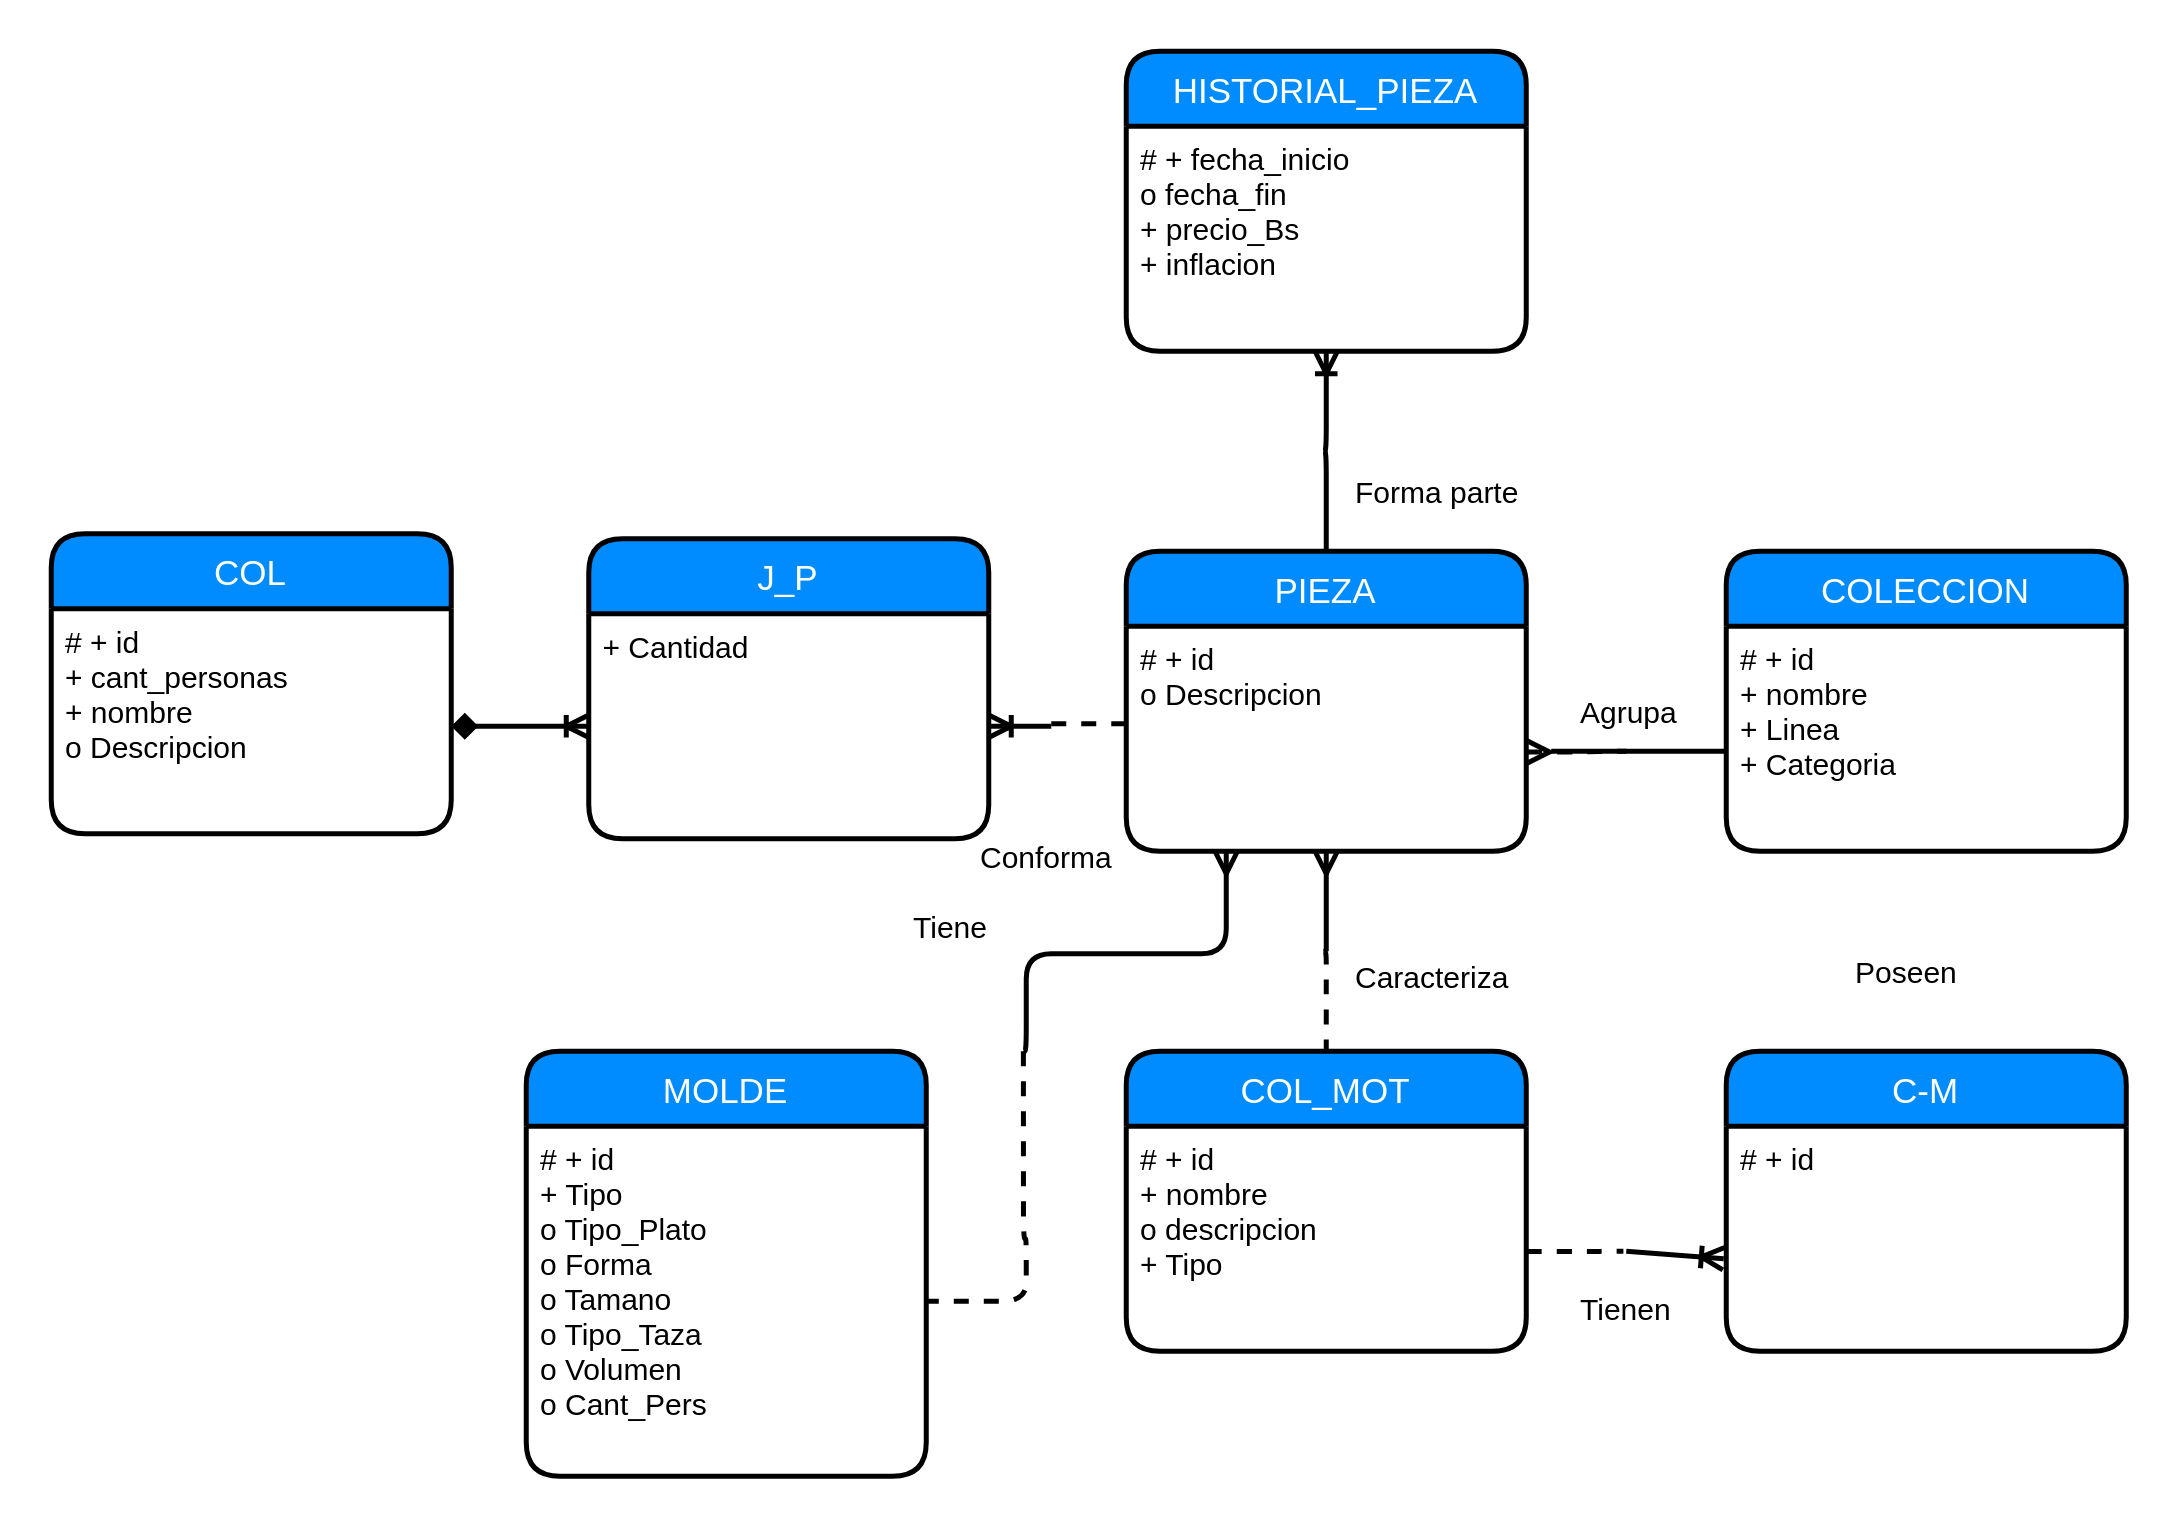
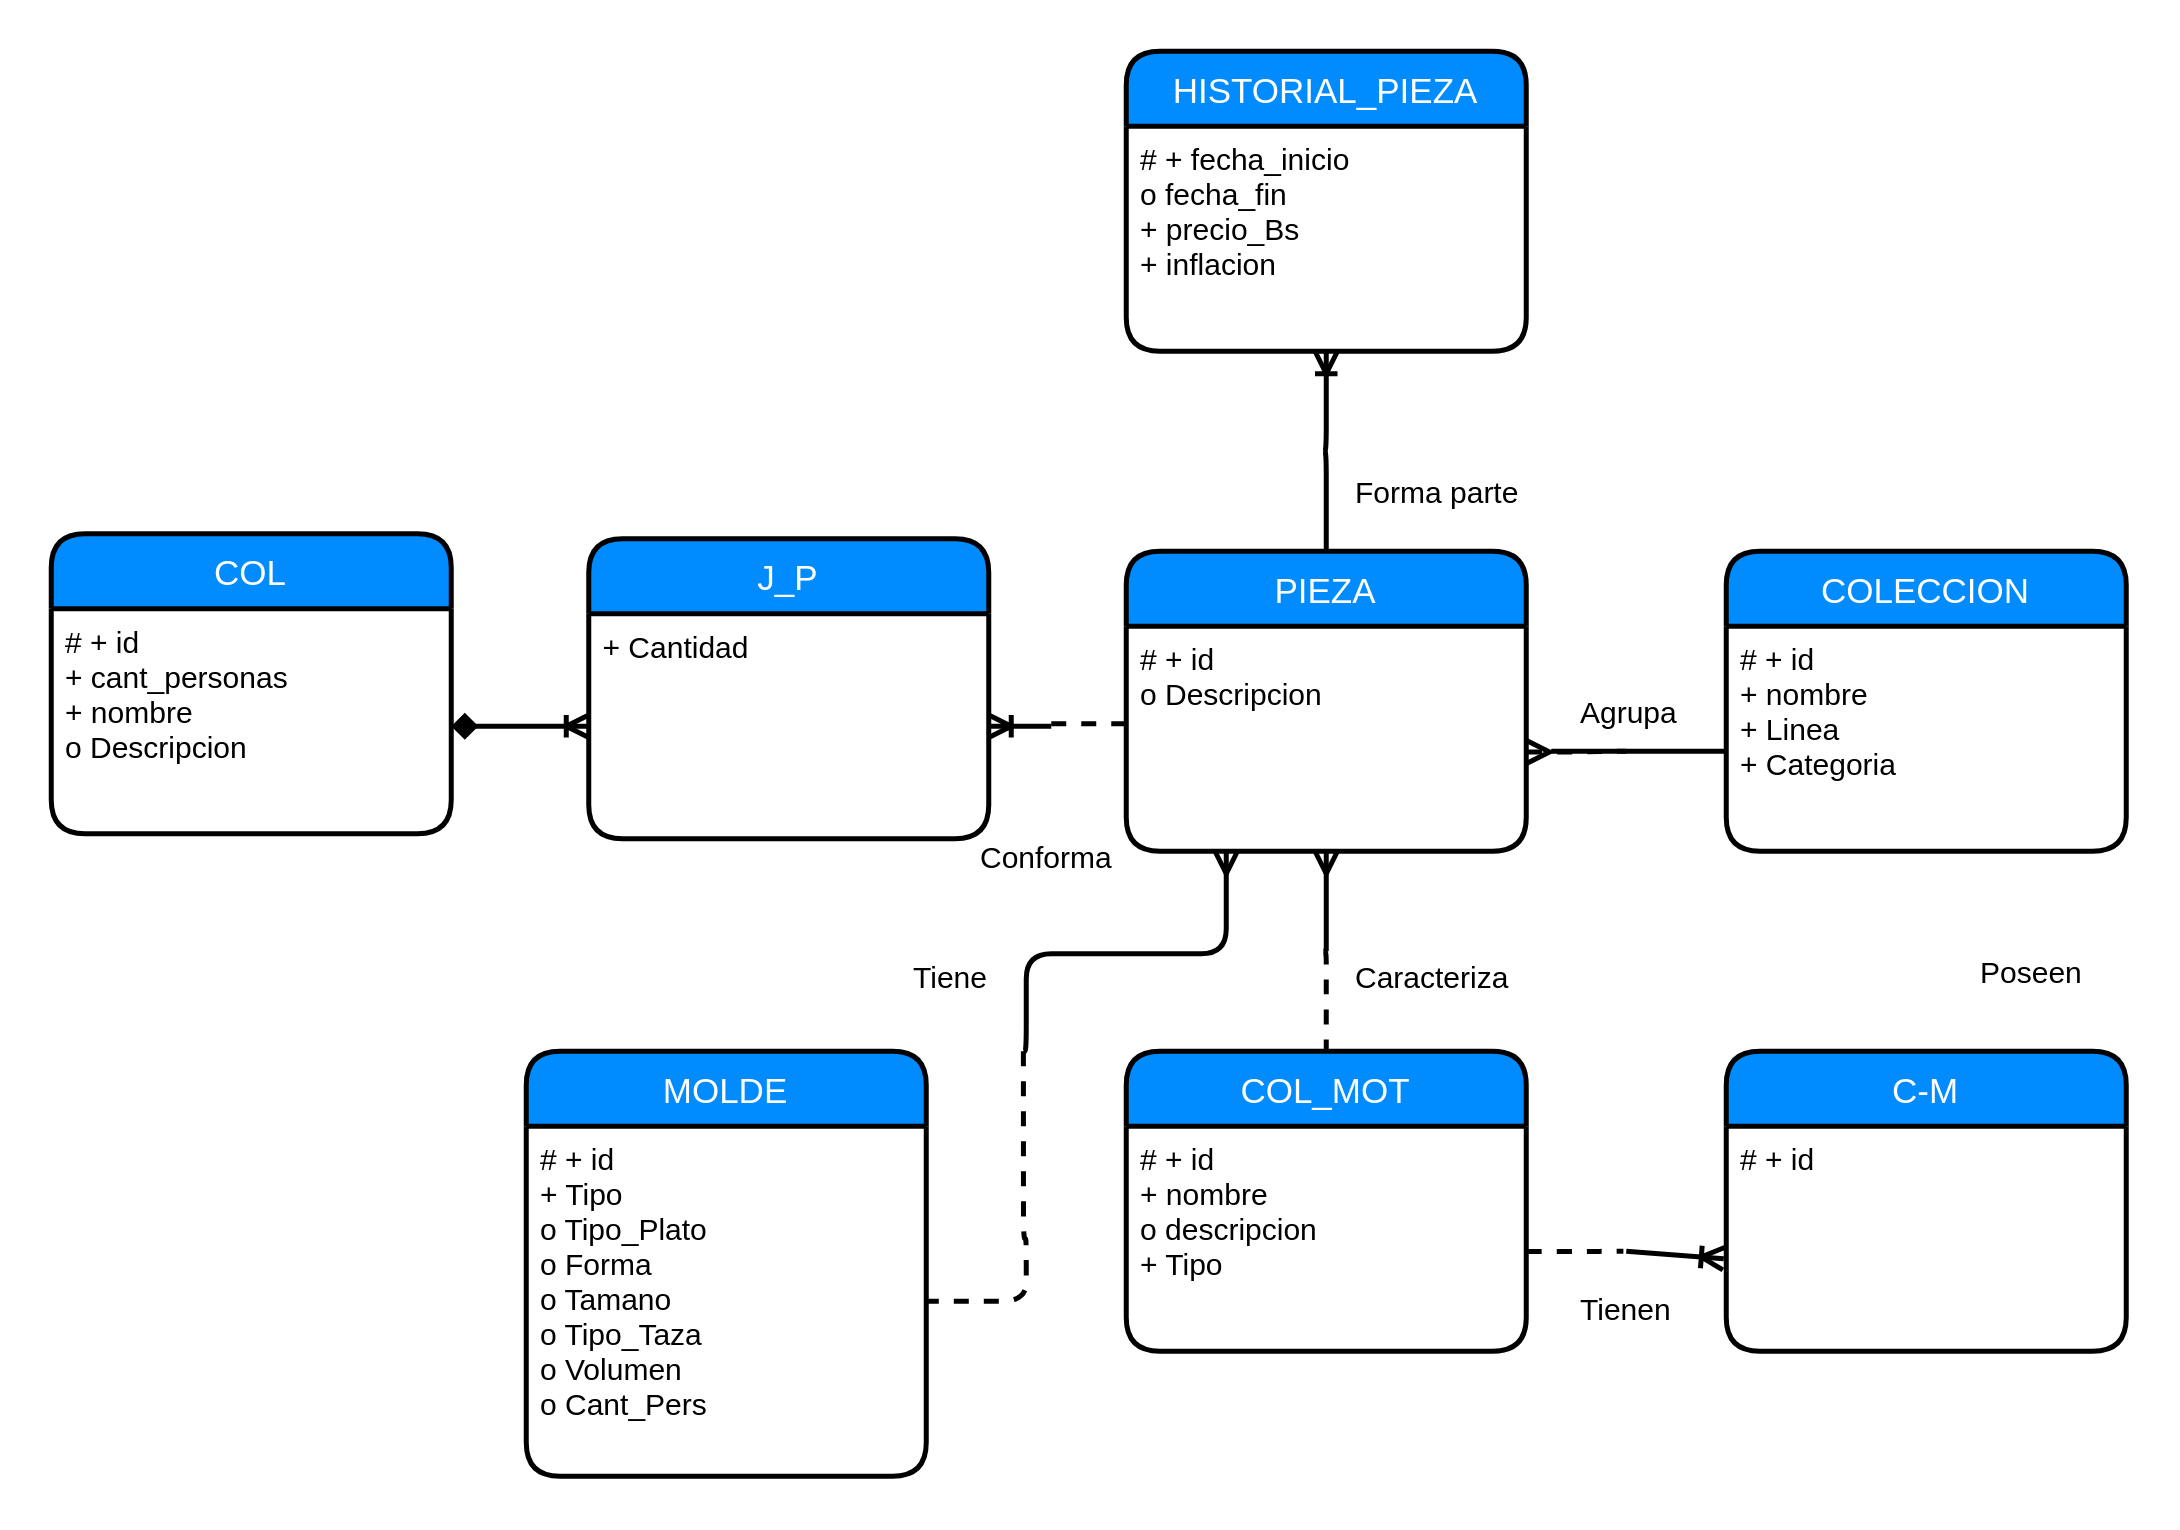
(951, 929) -> (951, 979)
(1926, 974) -> (2051, 974)
